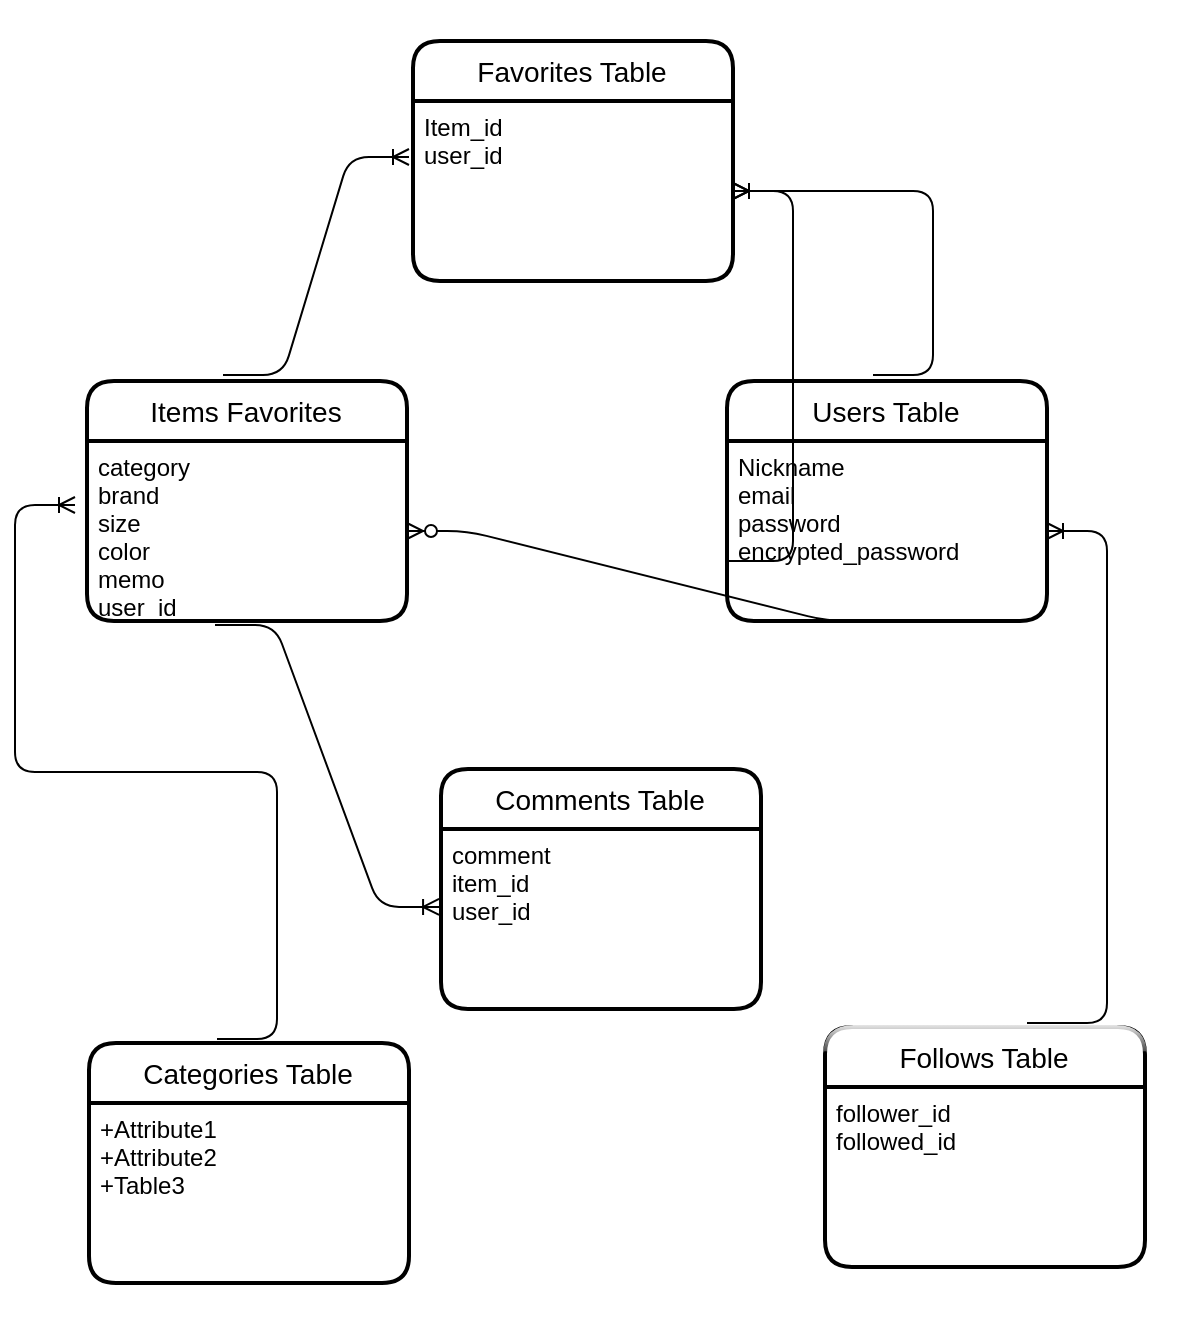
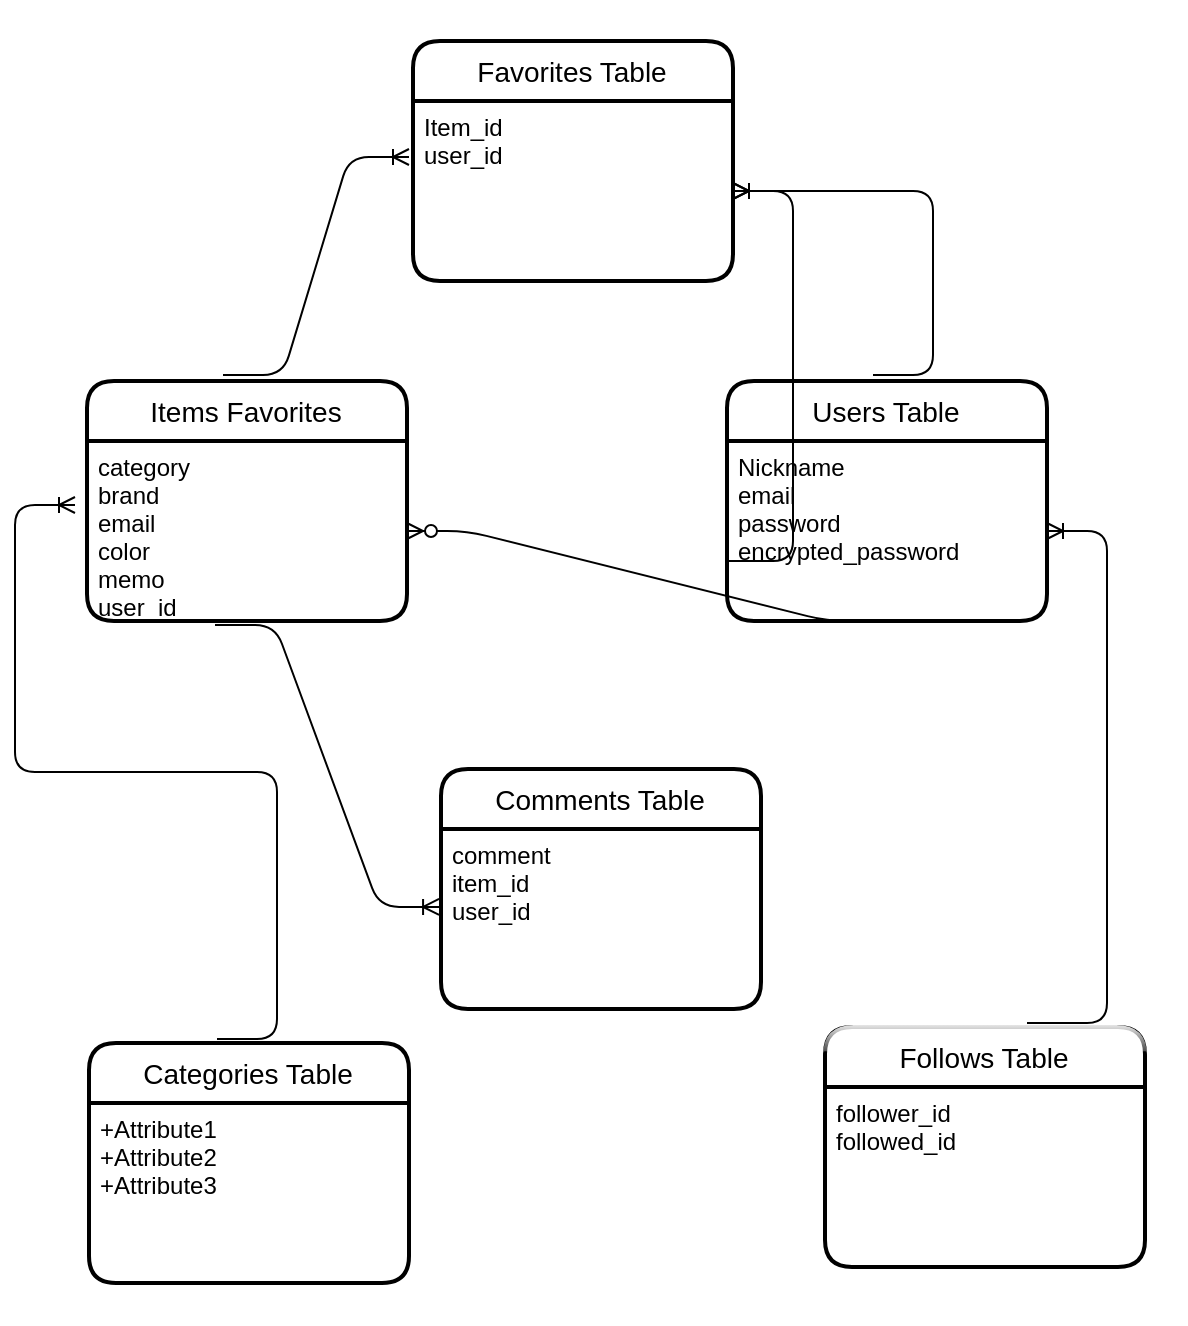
(152, 468) -> (152, 468)
(171, 1130) -> (171, 1130)
